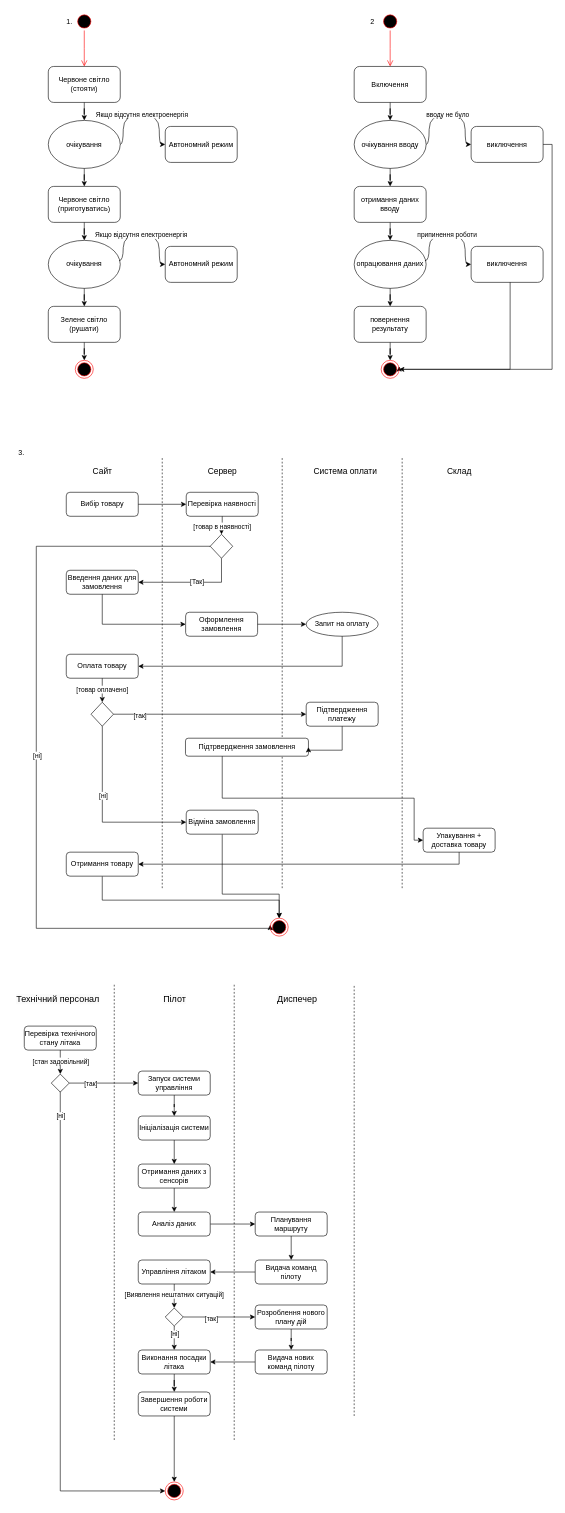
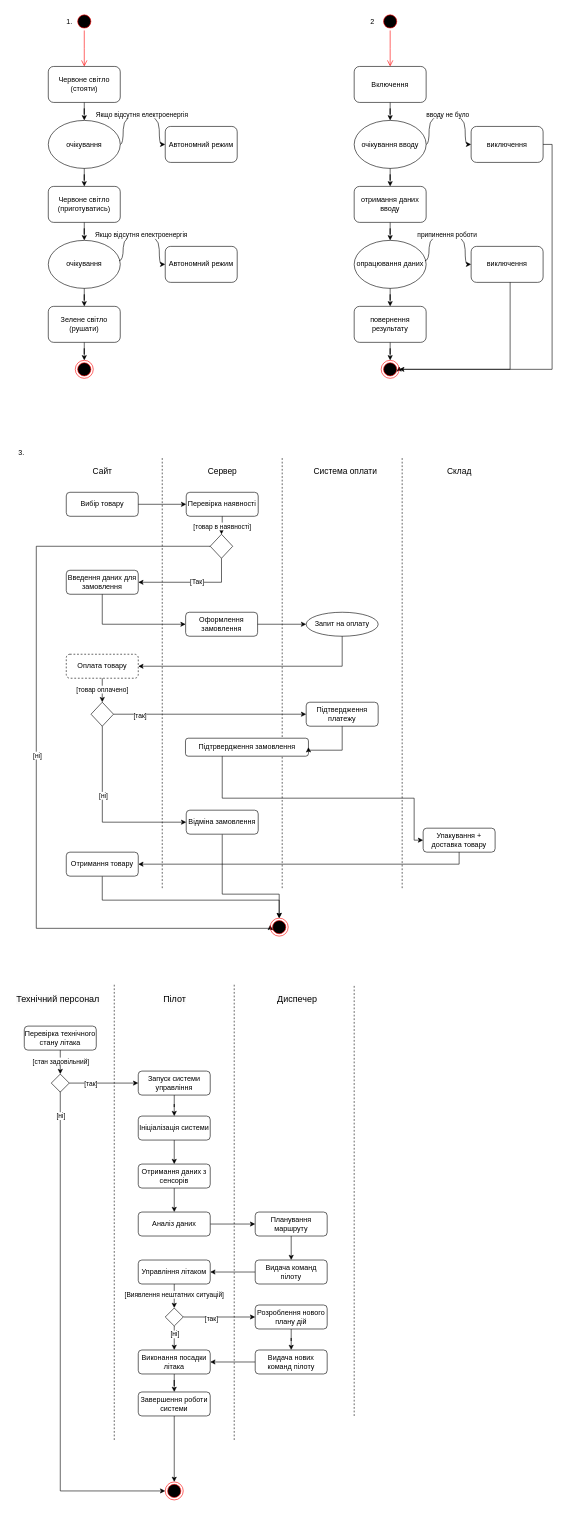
(102, 666) -> (102, 666)
